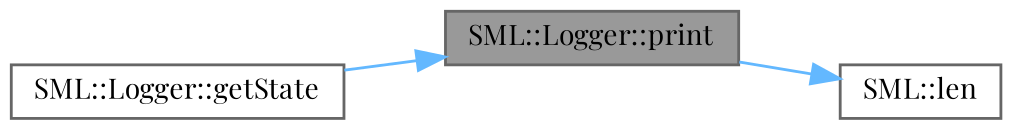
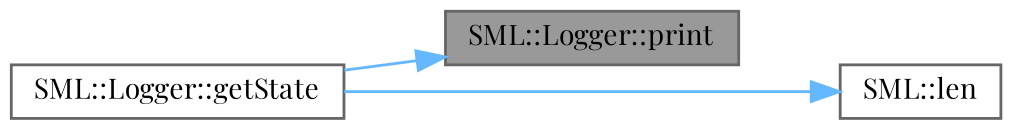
(775, 68) -> (577, 92)
